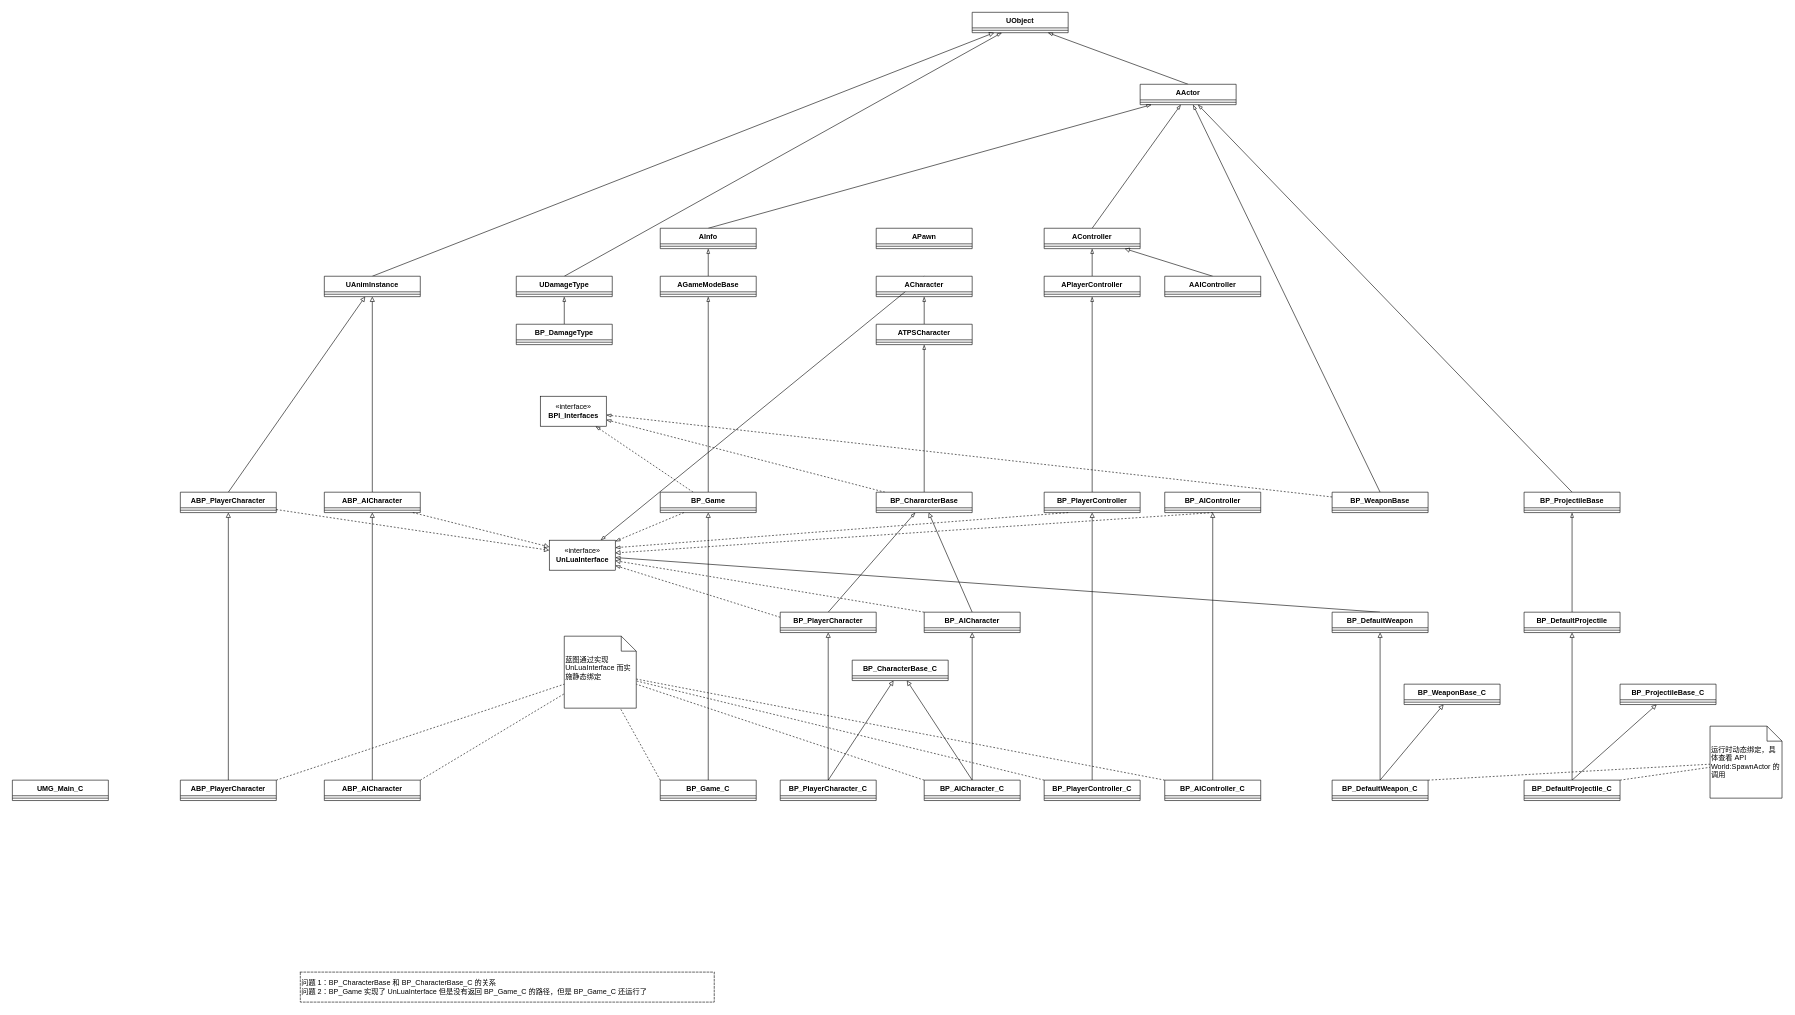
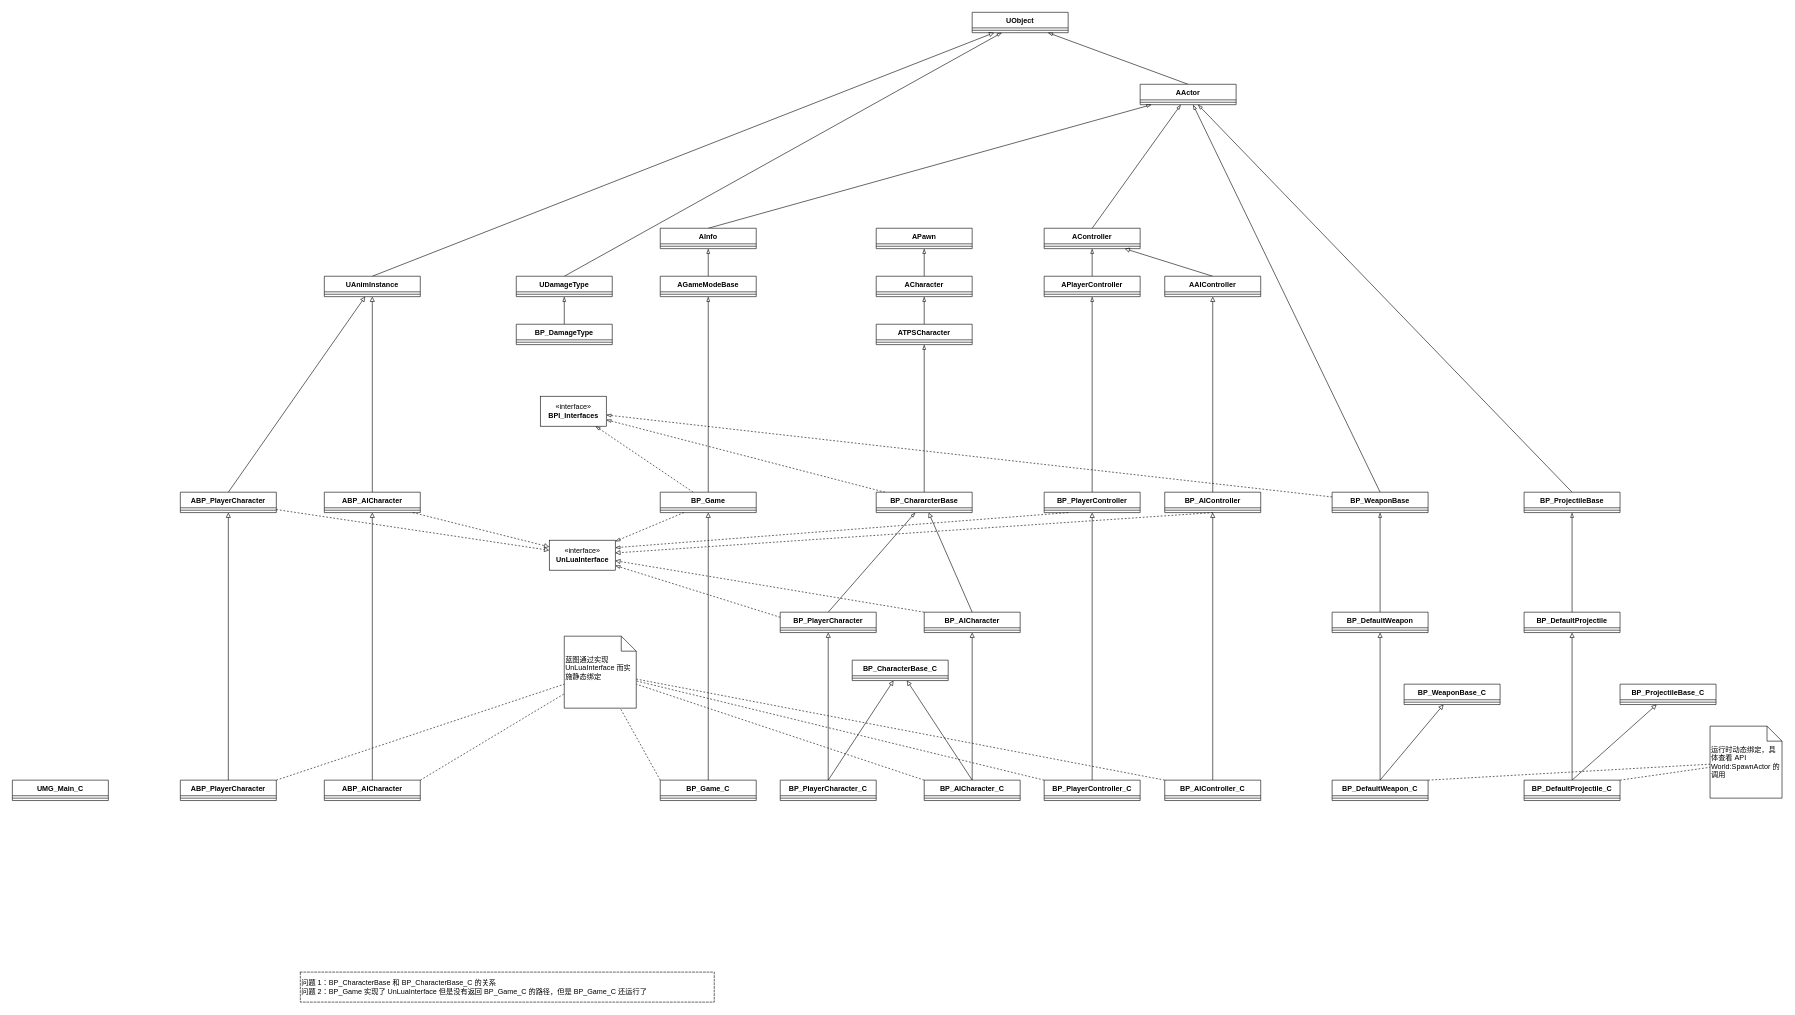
none -> (1213, 397)
(751, 418) -> (924, 265)
(1000, 585) -> (1380, 565)
